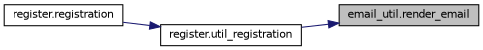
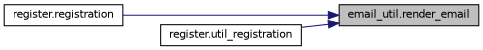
(136, 24) -> (226, 15)
